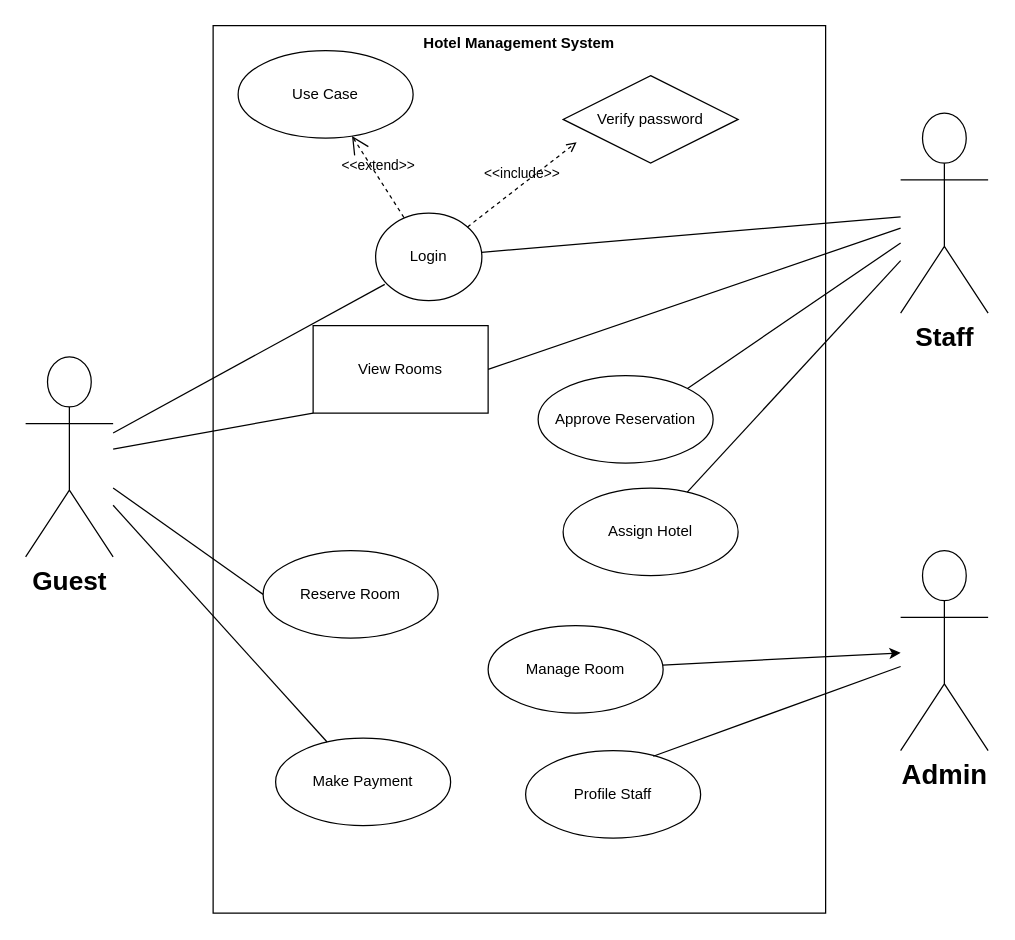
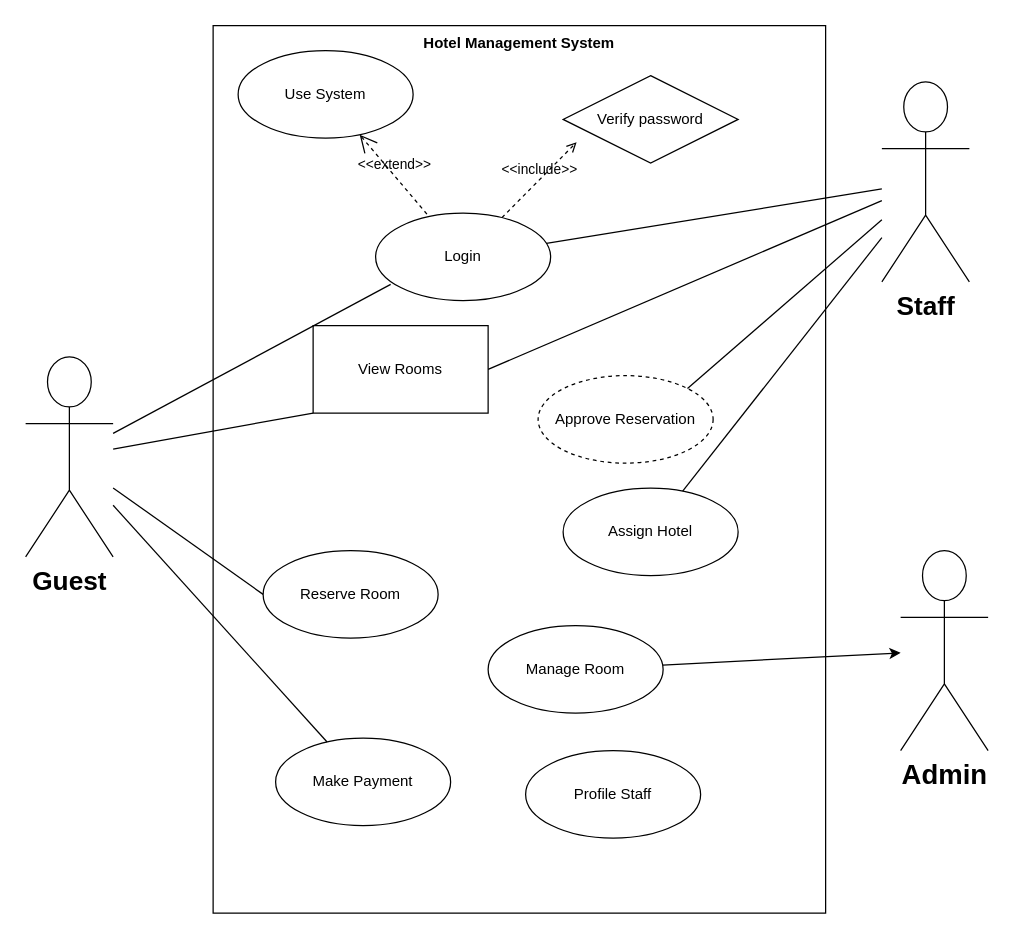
(326, 94) -> (326, 94)
(944, 213) -> (926, 182)
(429, 257) -> (463, 257)
(626, 419) -> (626, 419)
(777, 711) -> none
